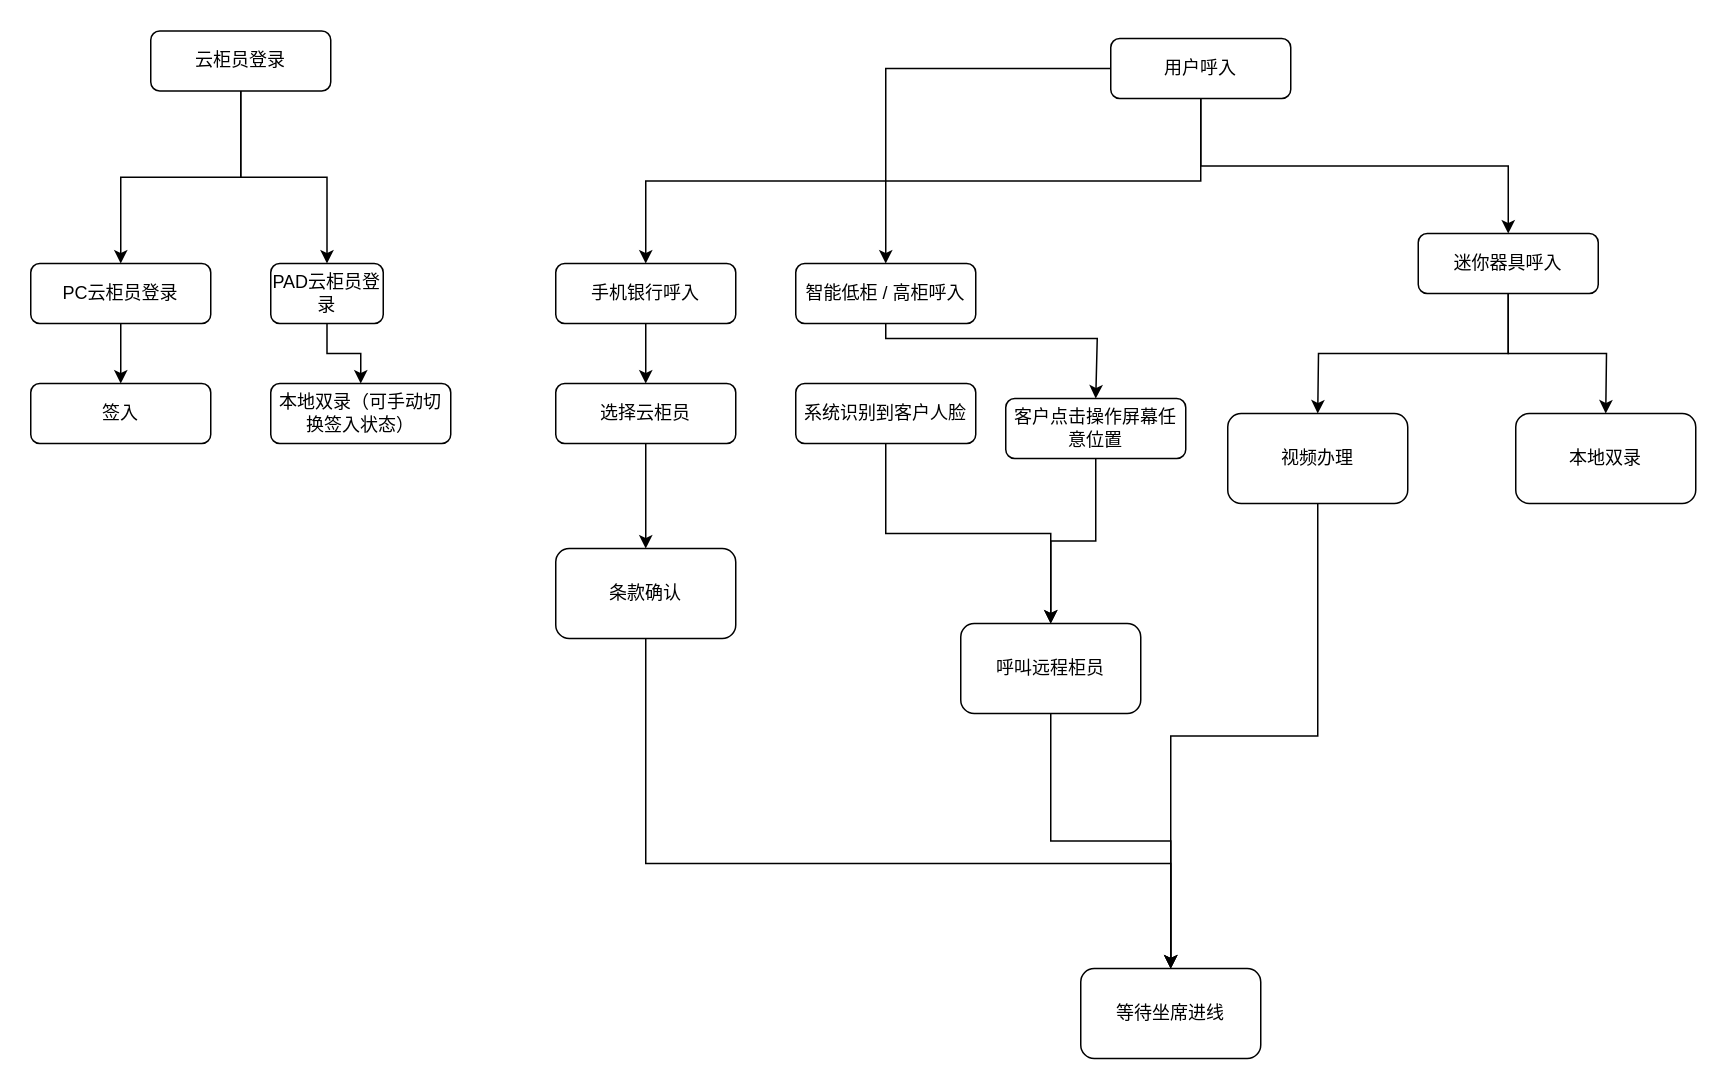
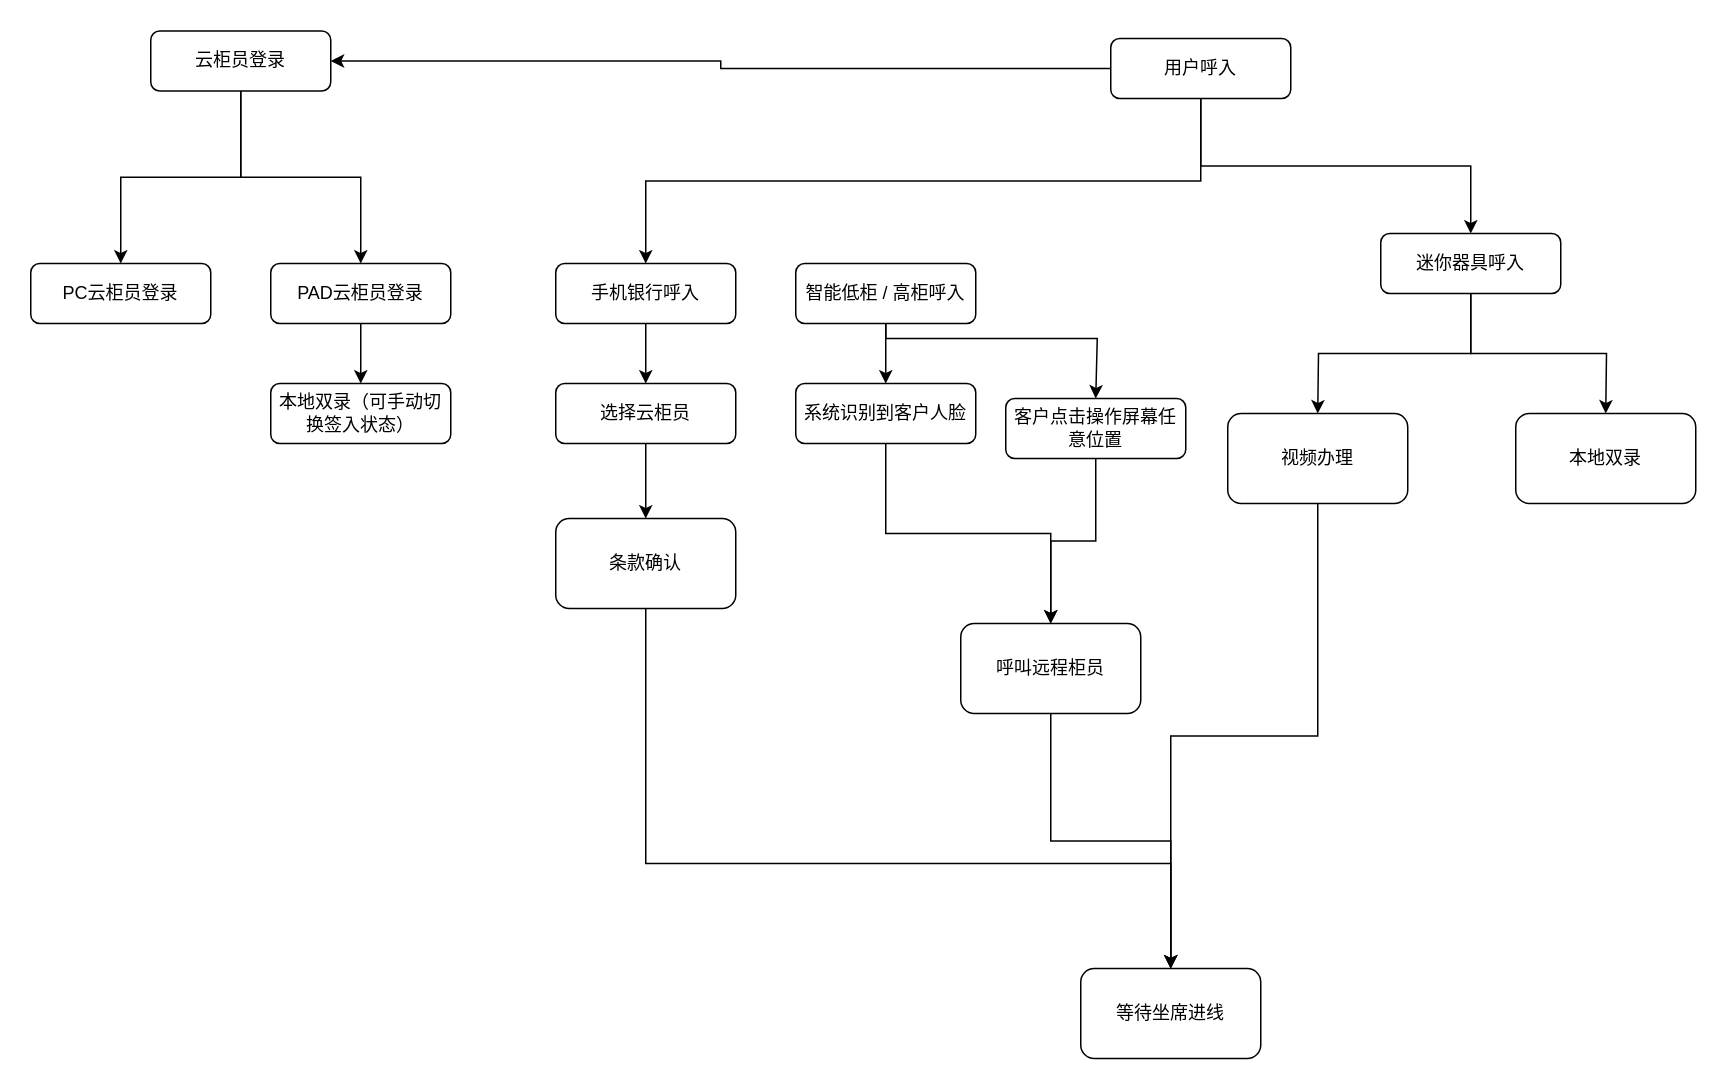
(886, 159) -> (618, 61)
(1508, 263) -> (1471, 263)
(327, 293) -> (361, 293)
(121, 348) -> none
none -> (886, 358)
(121, 413) -> none
(646, 593) -> (646, 563)
